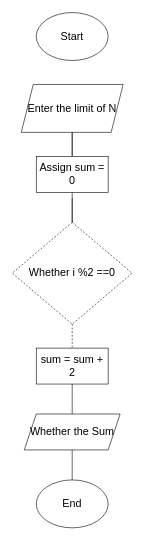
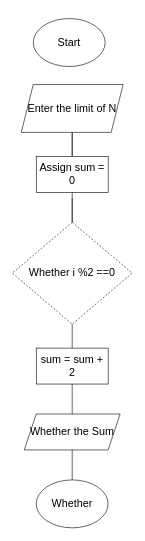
(72, 36) -> (69, 42)
(72, 335) -> (72, 335)
(72, 504) -> (72, 504)
